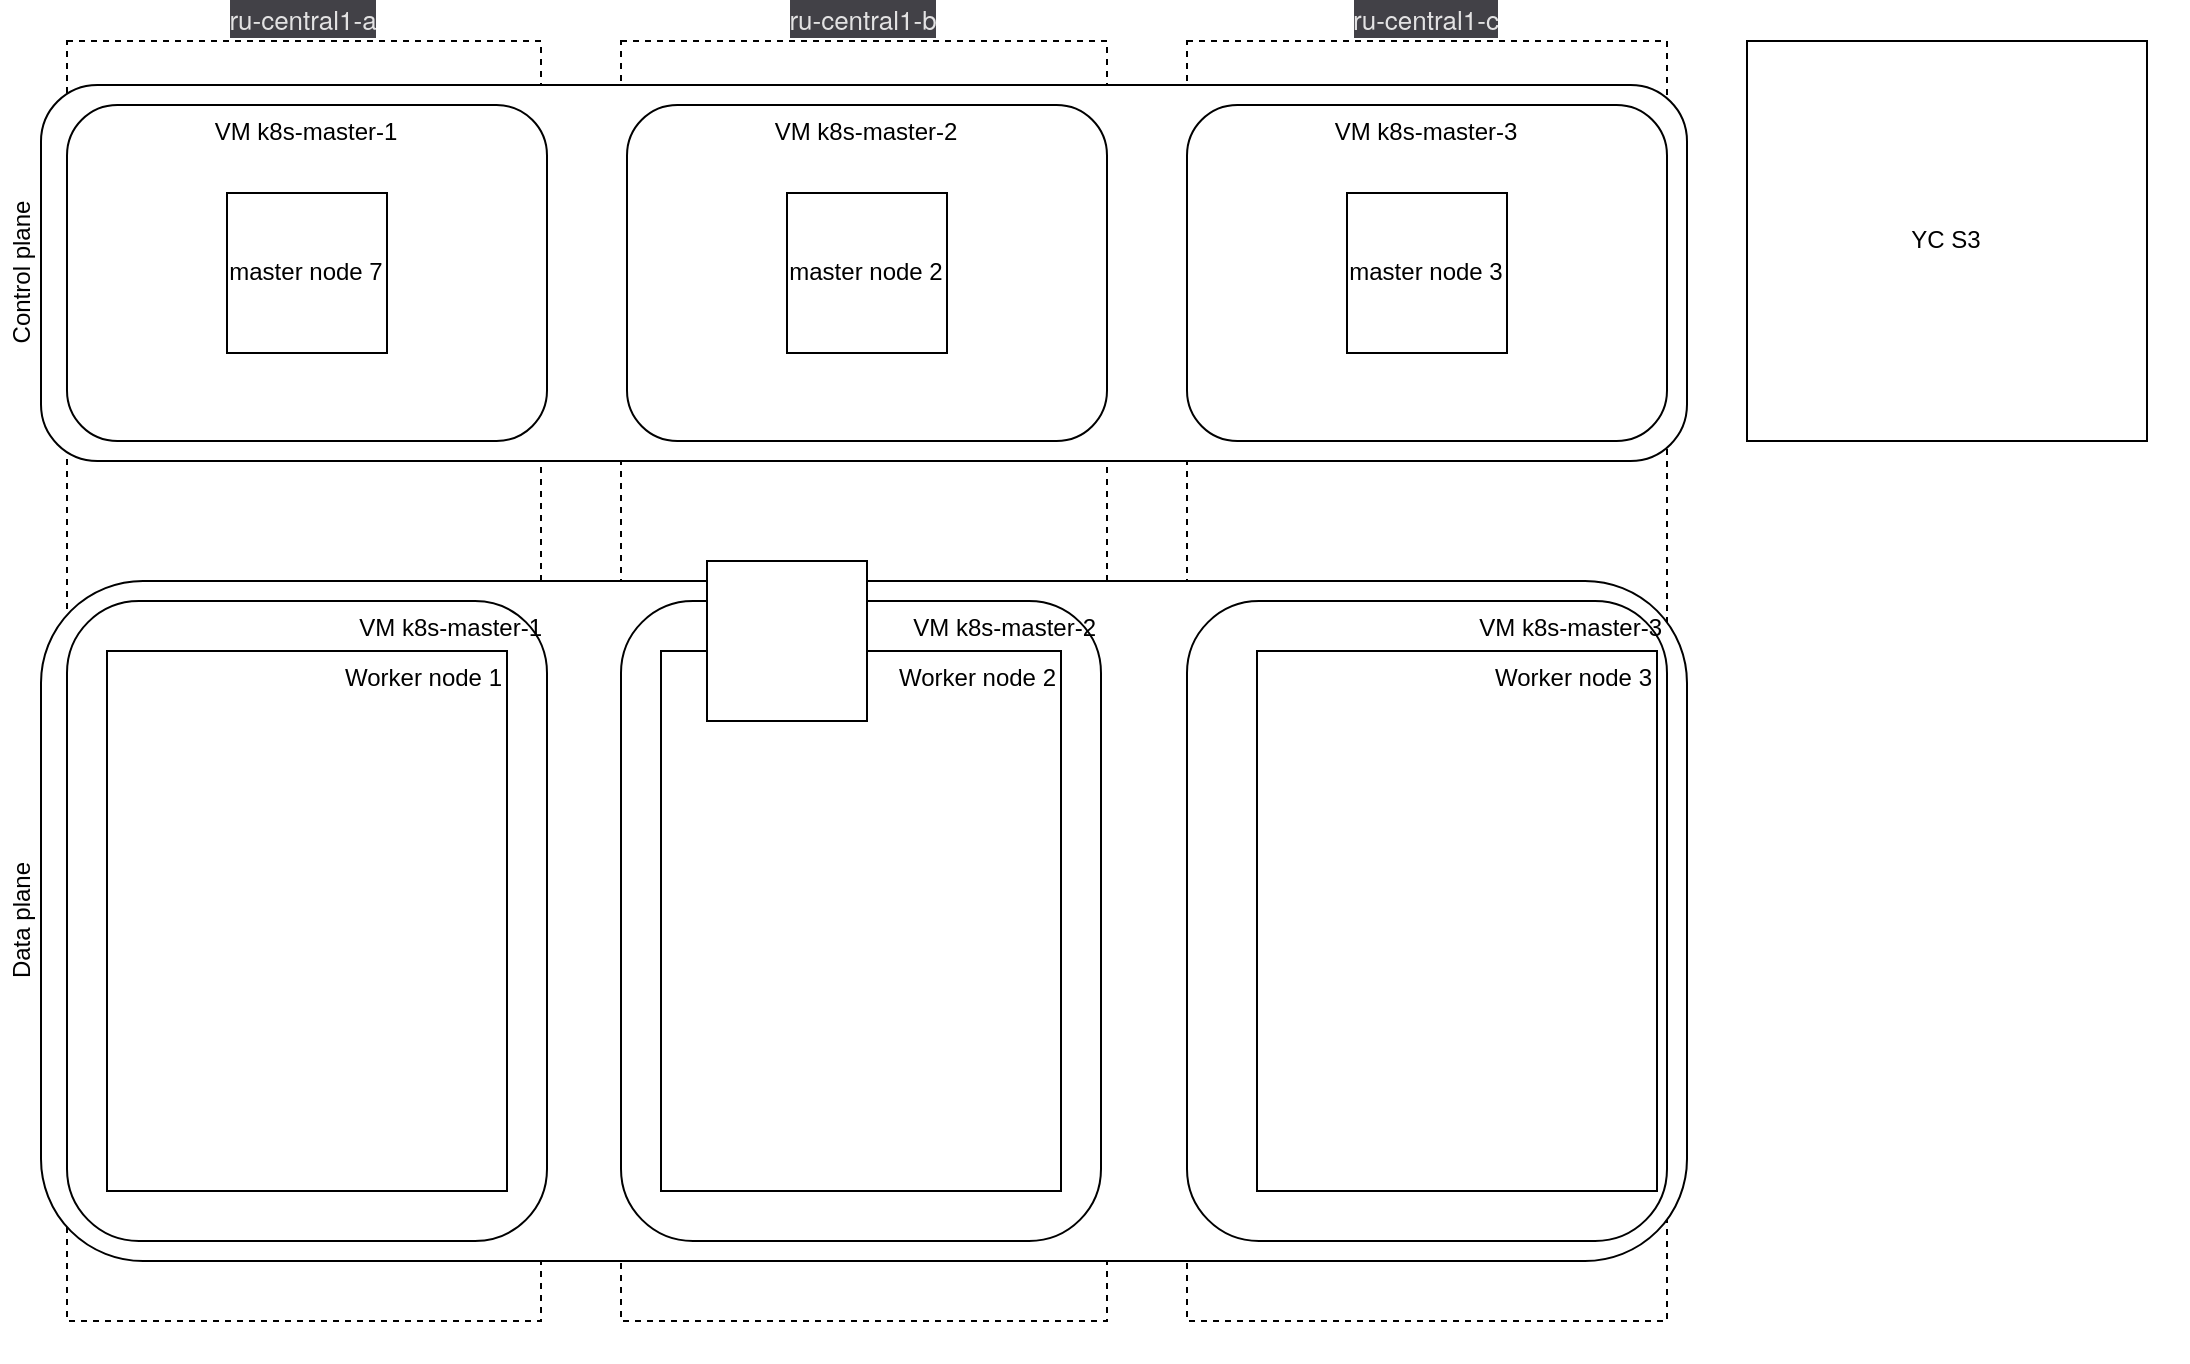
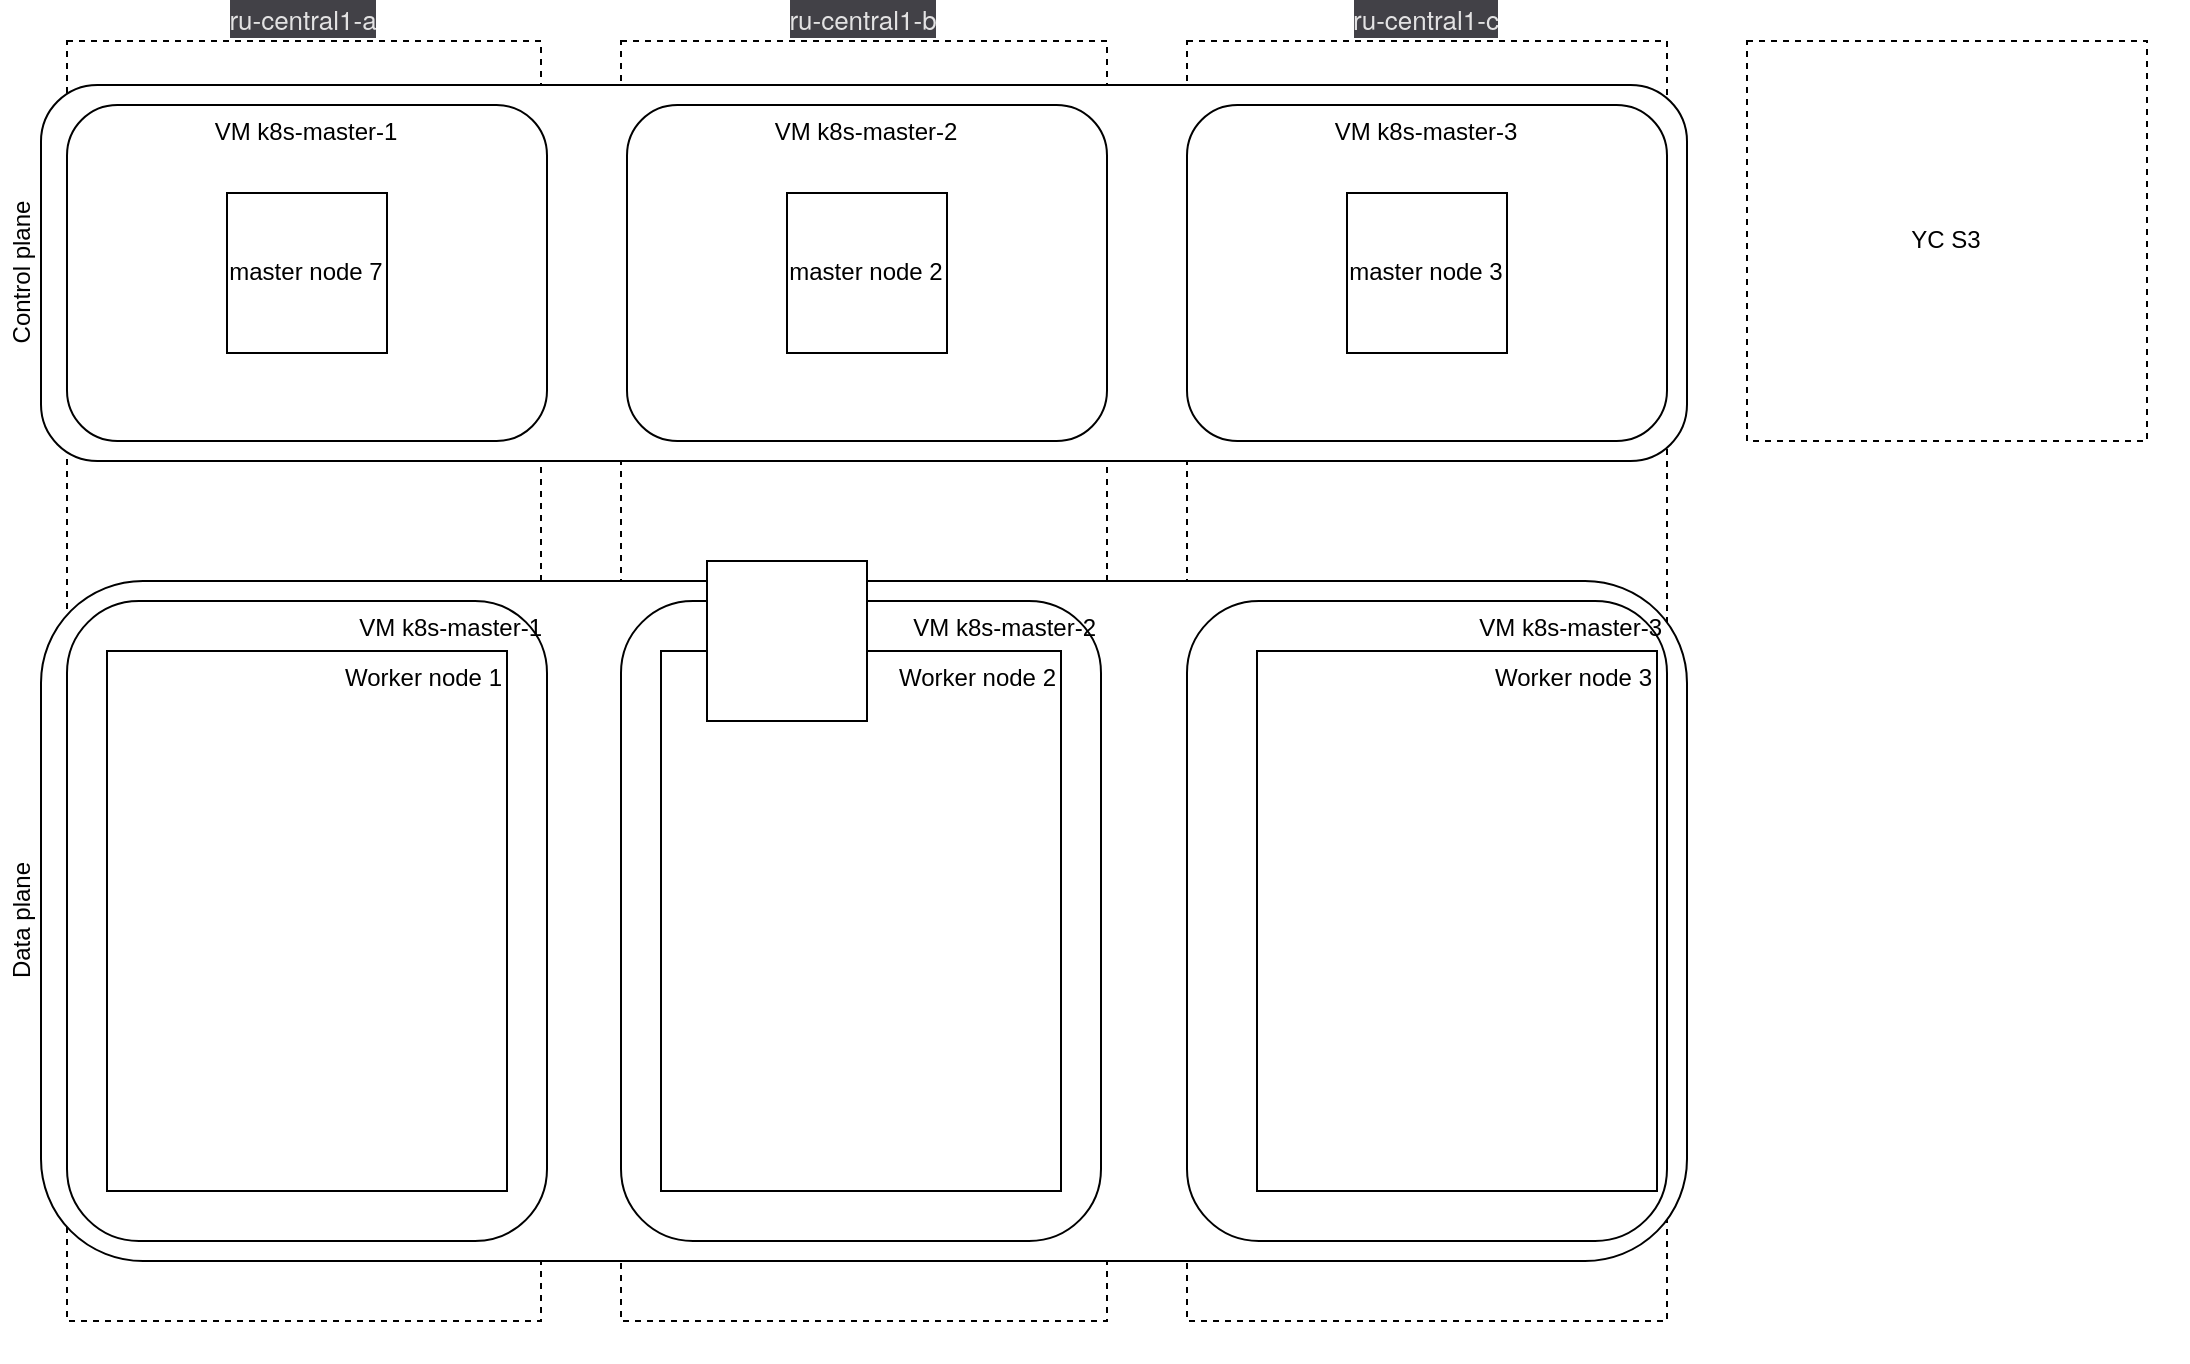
(1947, 241) -> (1947, 241)
